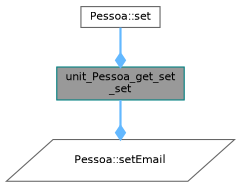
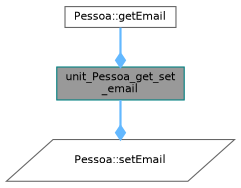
(120, 17) -> (120, 17)
(120, 83) -> (120, 83)
